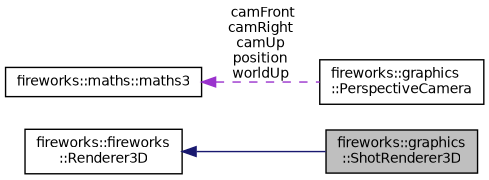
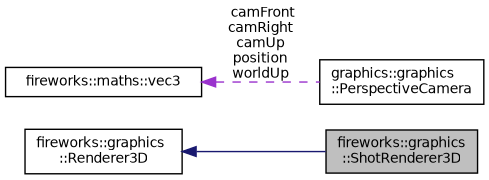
(104, 82) -> (104, 82)
(402, 82) -> (402, 82)
(104, 152) -> (104, 152)
